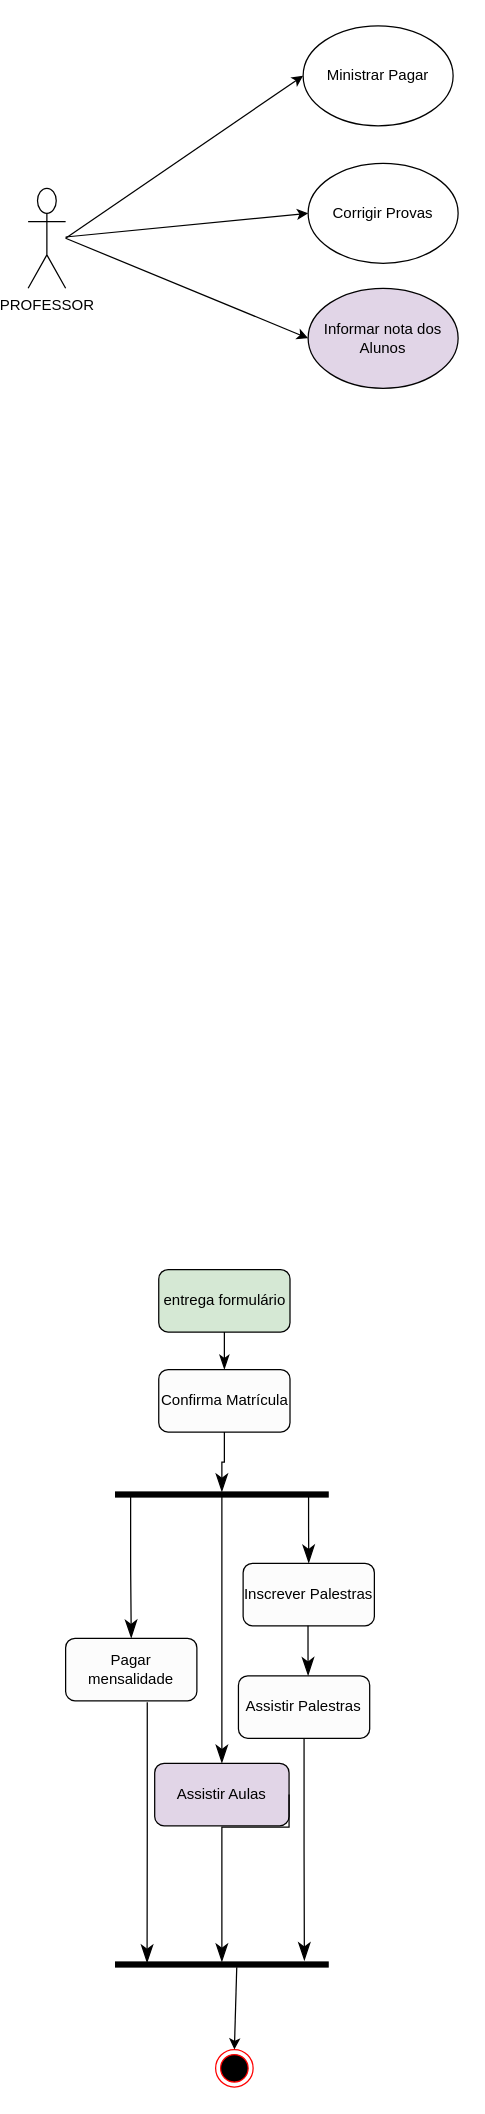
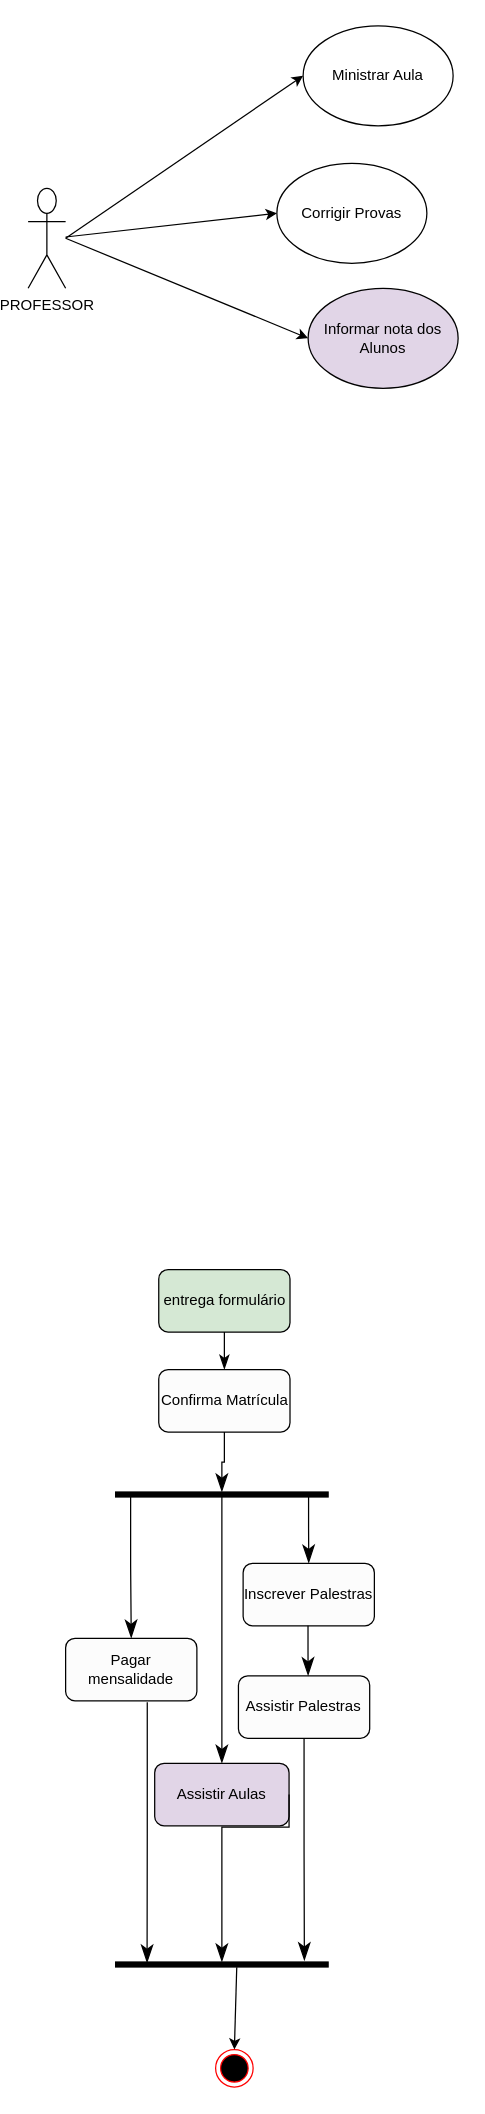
(378, 76) -> (378, 76)
(383, 213) -> (352, 213)
